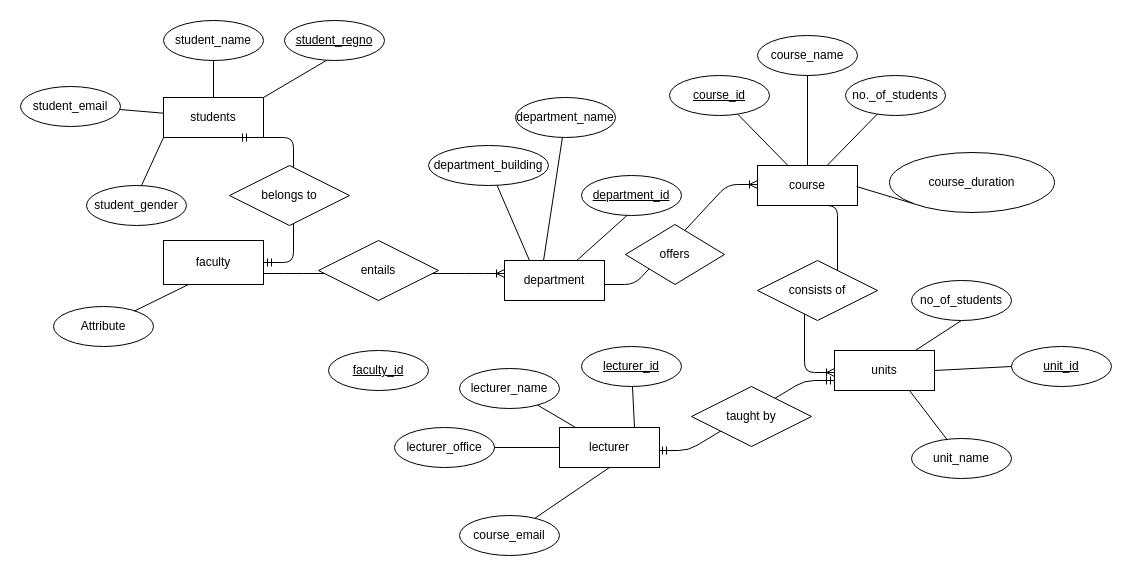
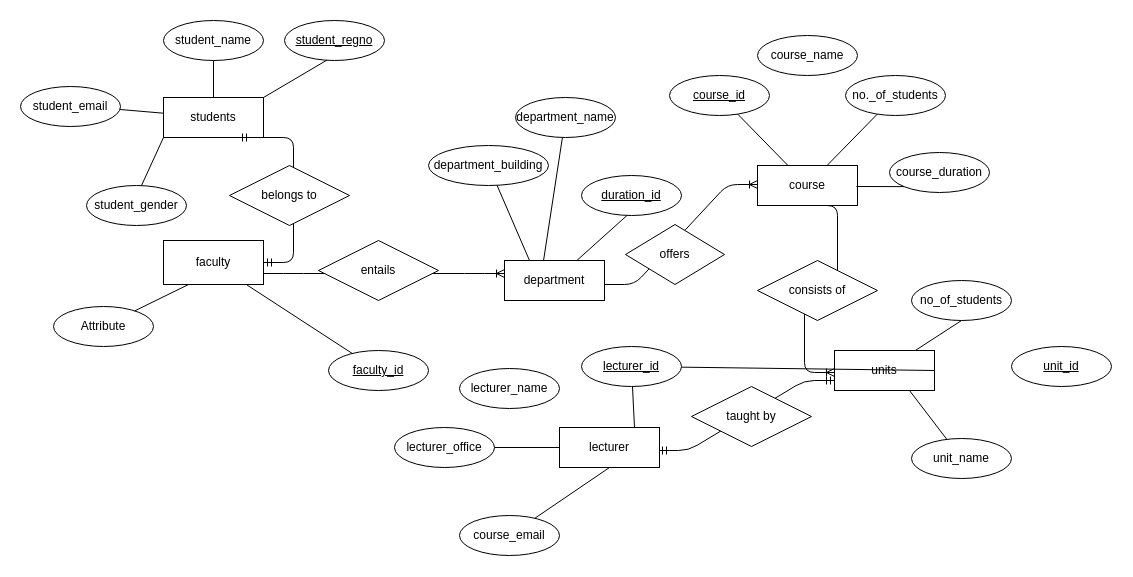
(808, 121) -> none
(972, 183) -> (940, 173)
(632, 196) -> (632, 196)
none -> (299, 319)
(973, 369) -> (810, 369)
(557, 416) -> none
